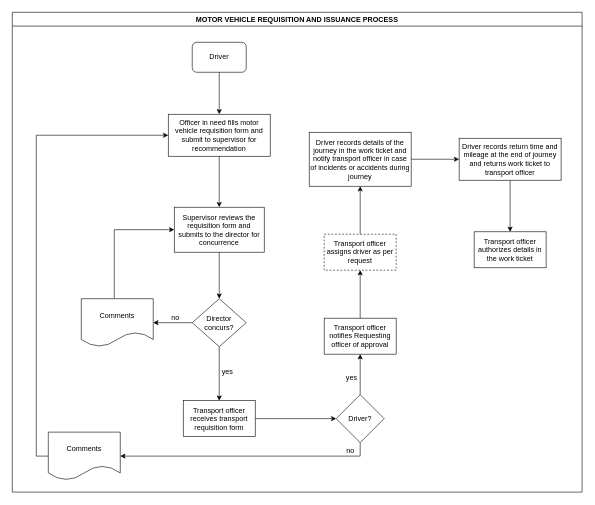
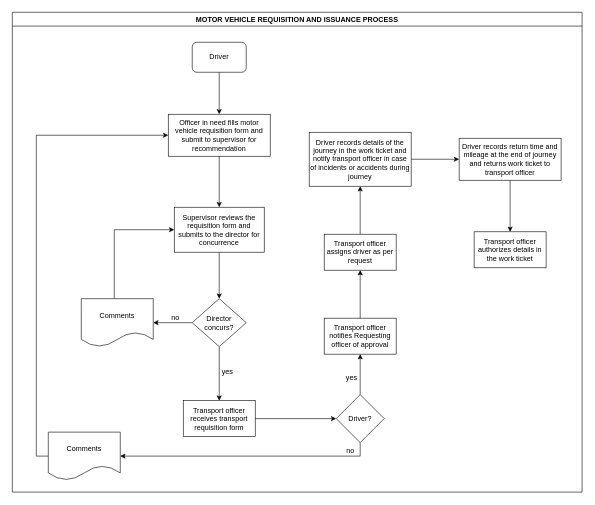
(360, 252) -> (360, 252)
